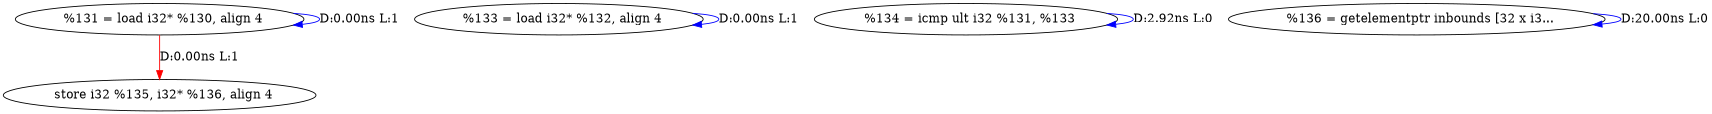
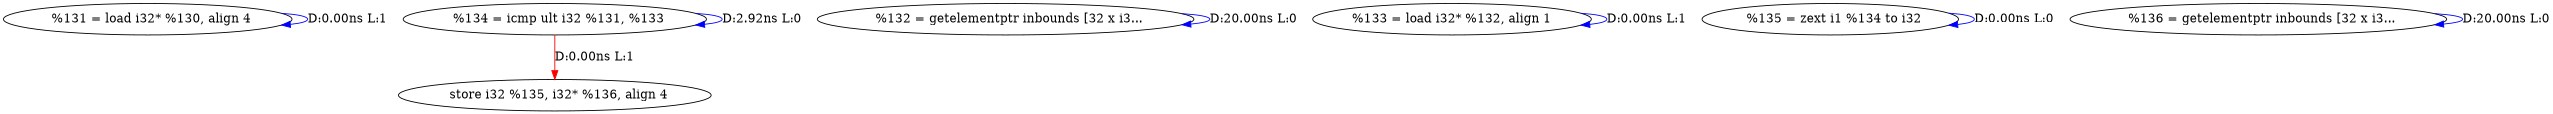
(559, 19) -> (1452, 19)
none -> (1006, 19)
none -> (1830, 19)
(160, 53) -> (555, 53)
